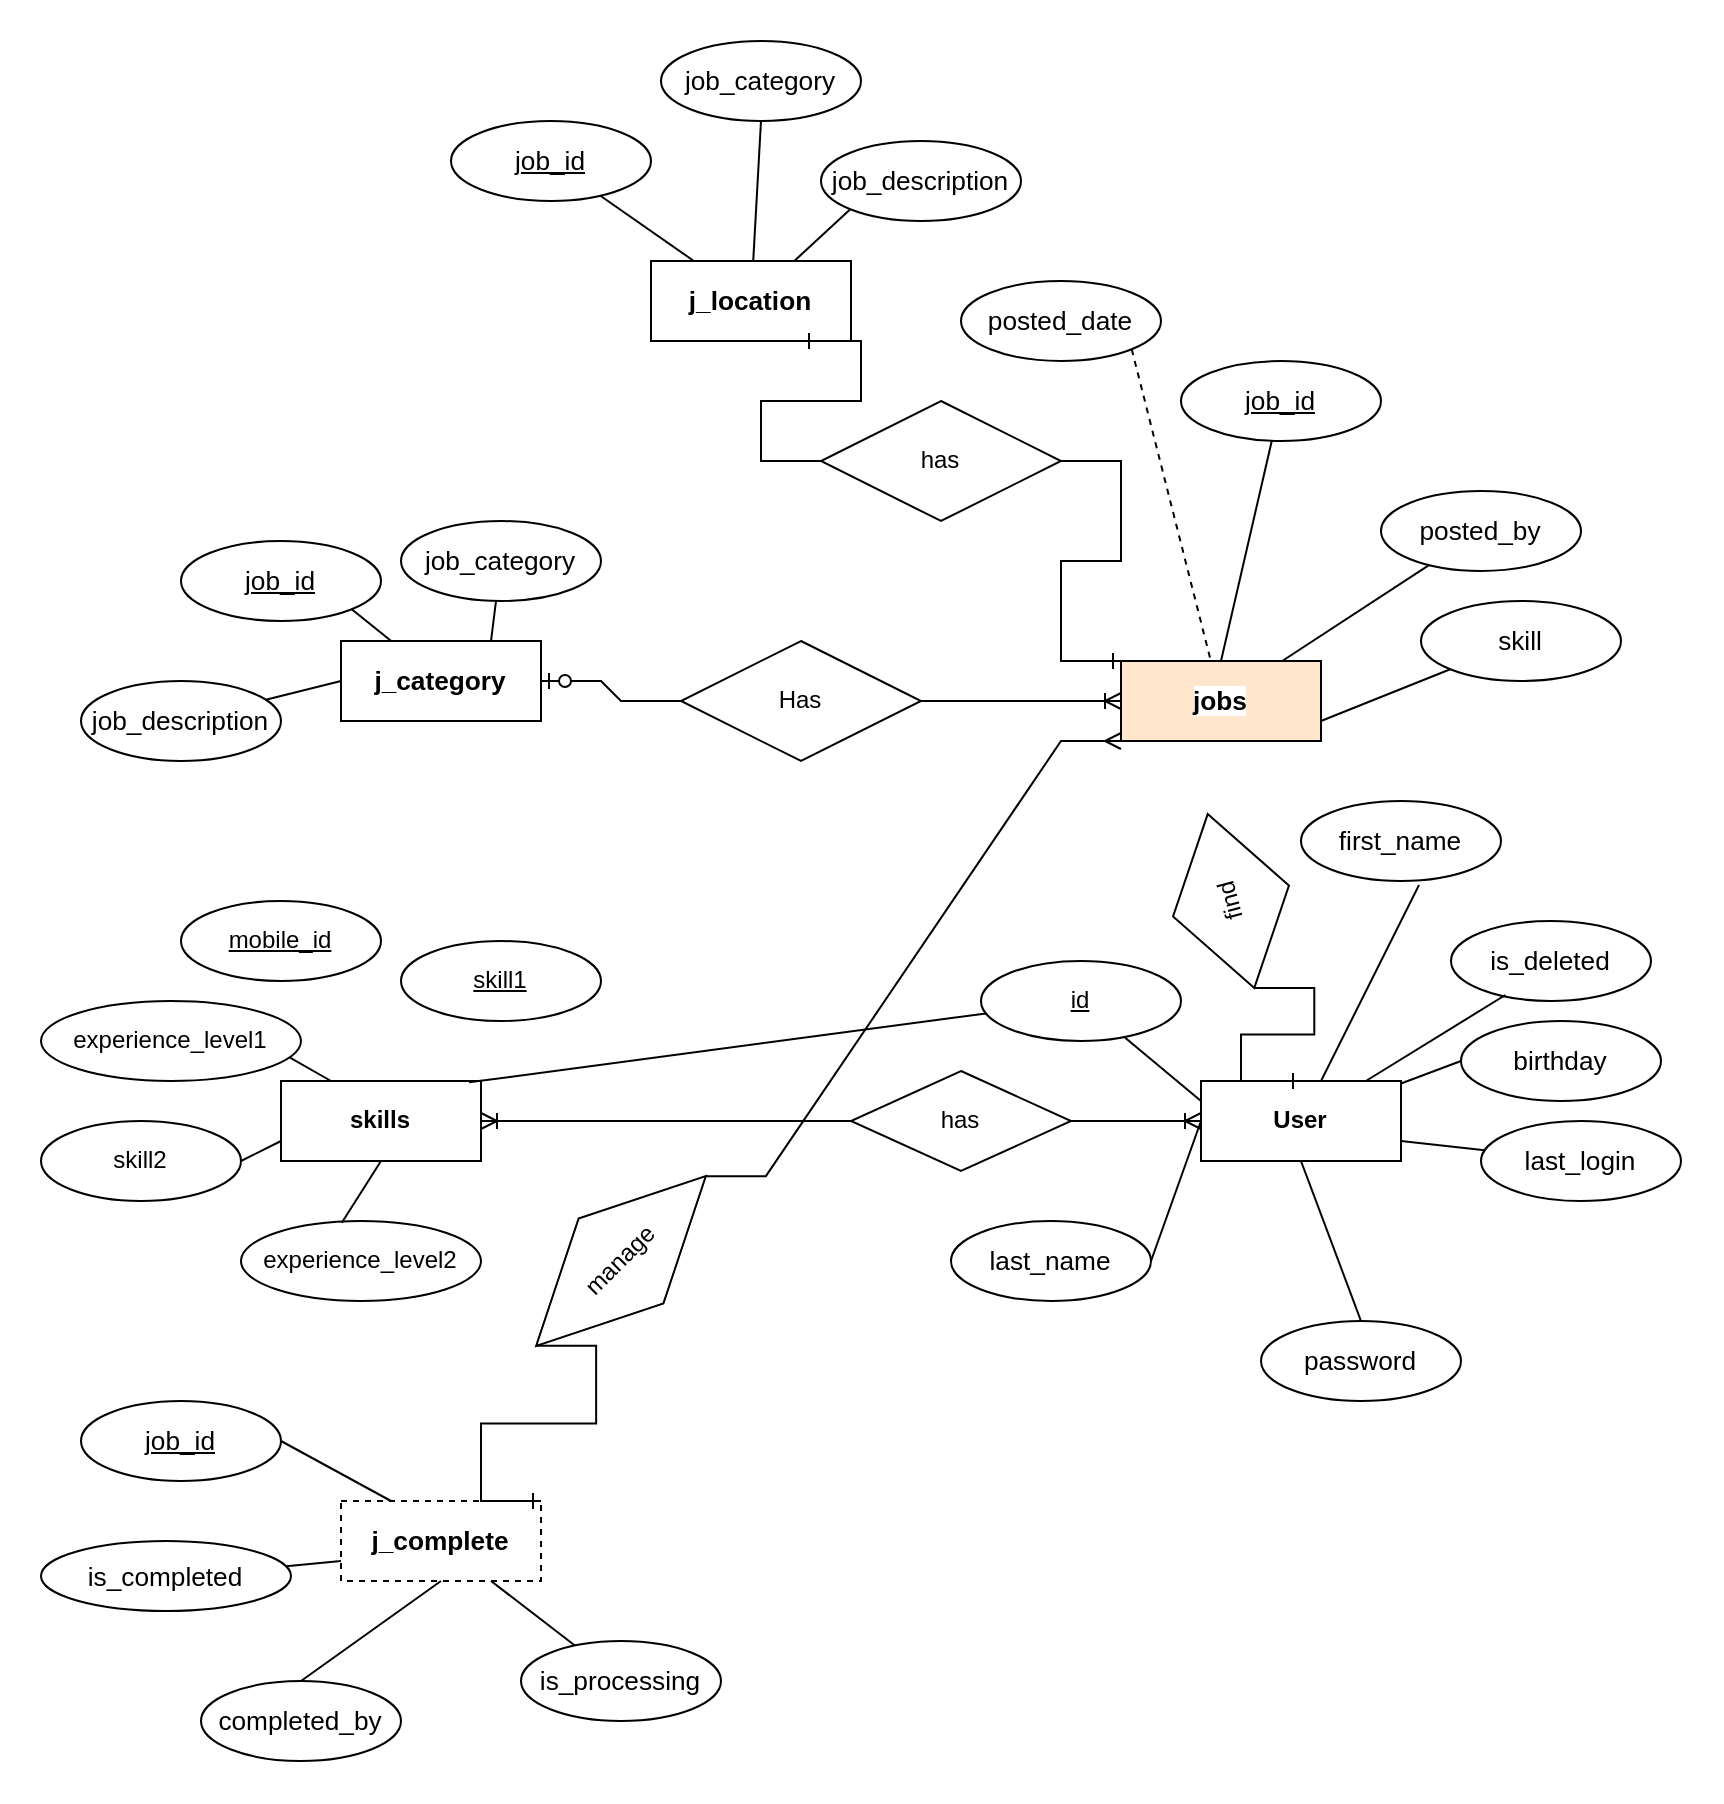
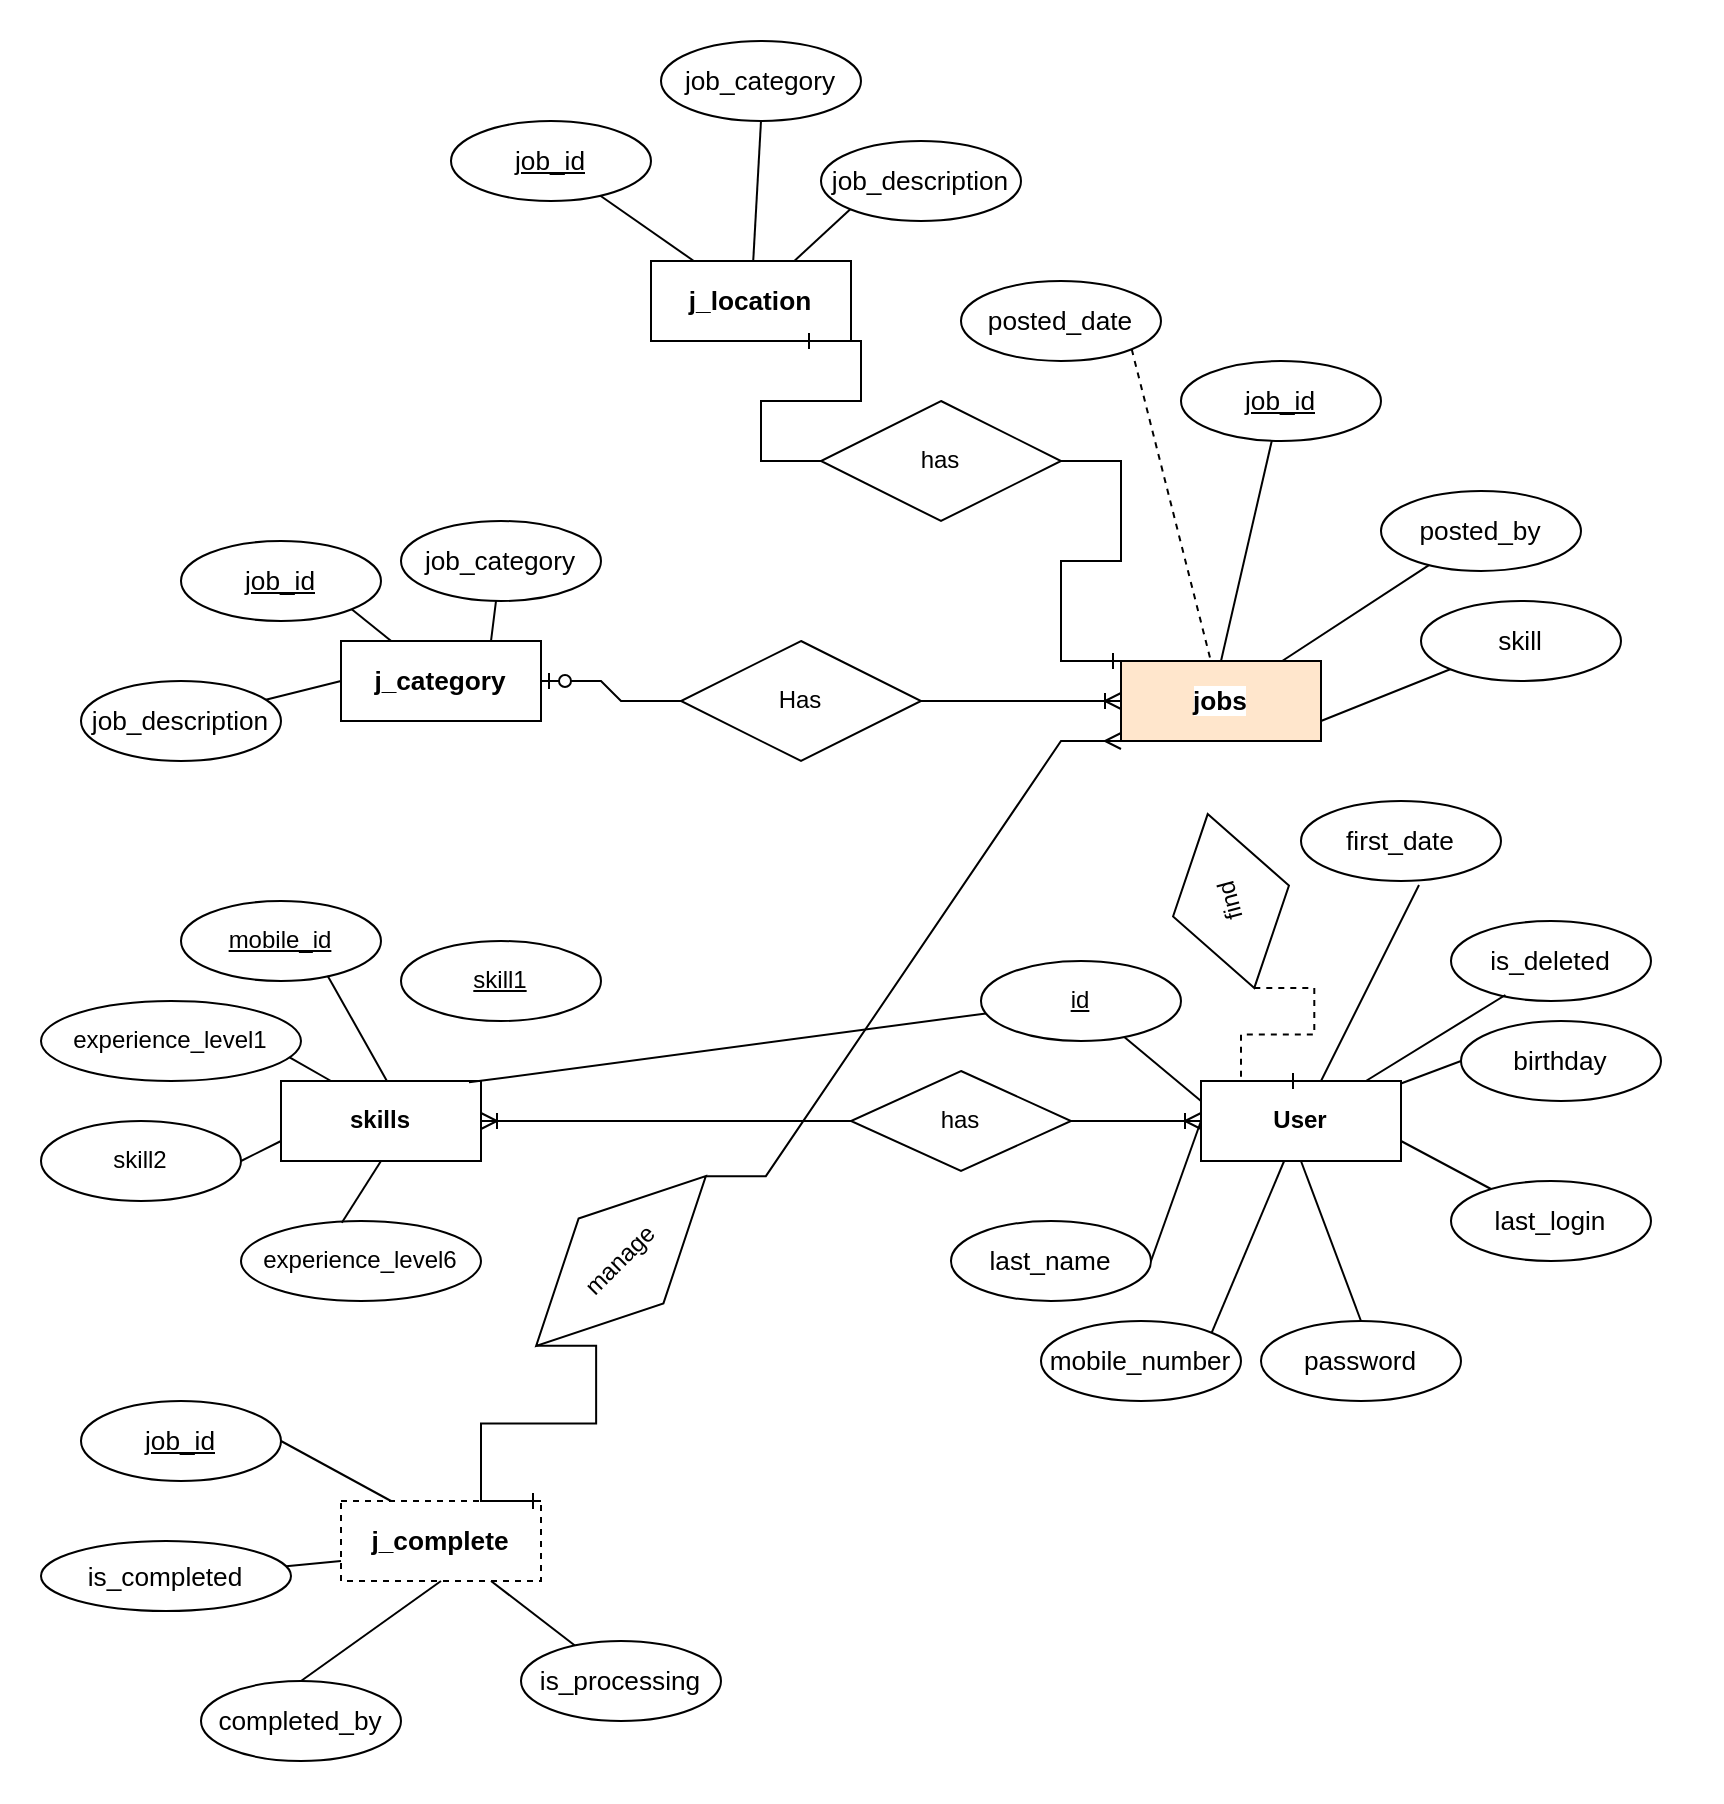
(1401, 841) -> (1401, 841)
none -> (358, 1029)
(1305, 1034) -> (1305, 1034)
(1581, 1161) -> (1551, 1221)
none -> (1248, 1247)
(361, 1261) -> (361, 1261)
none -> (1141, 1361)
